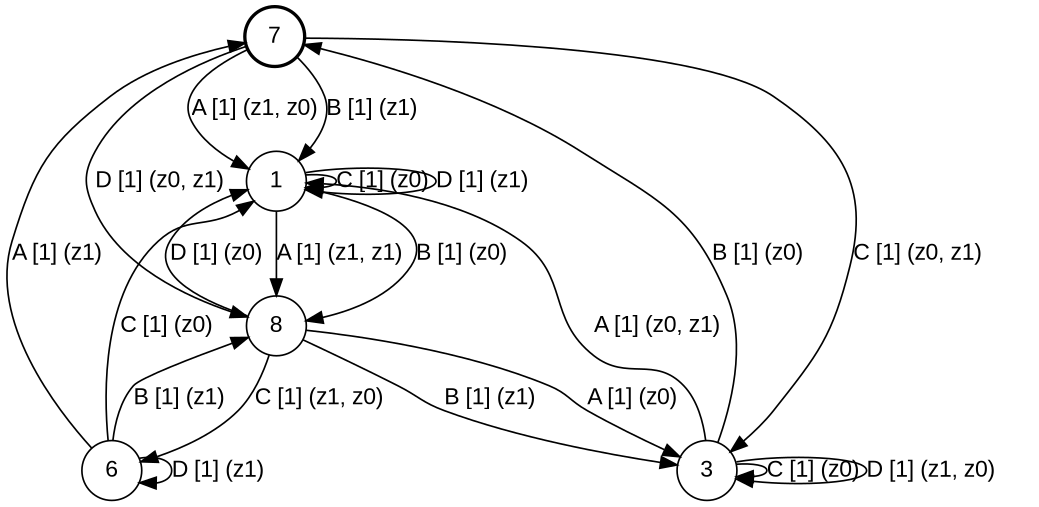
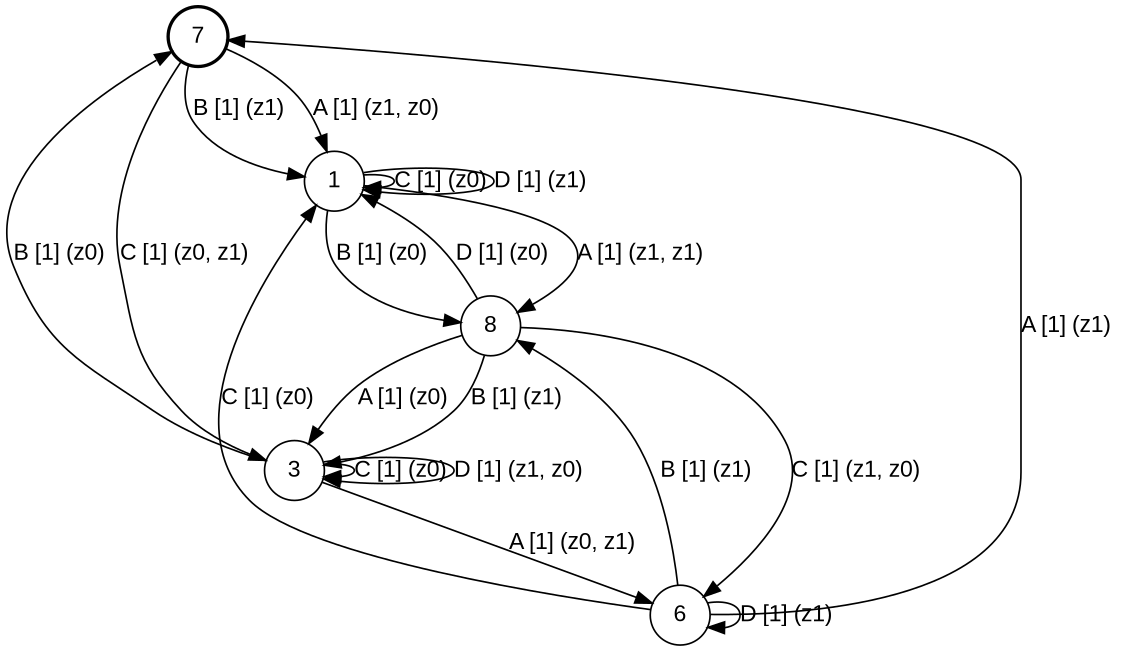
(87, 174) -> none
(549, 274) -> (479, 540)
